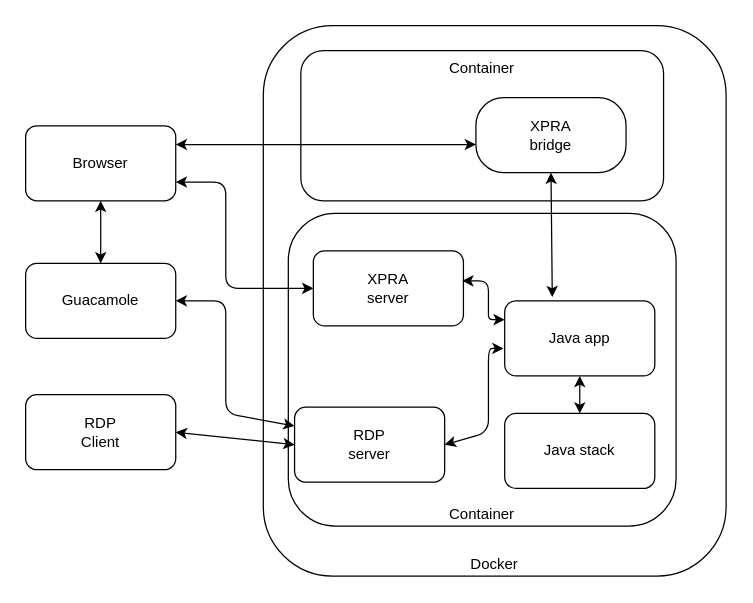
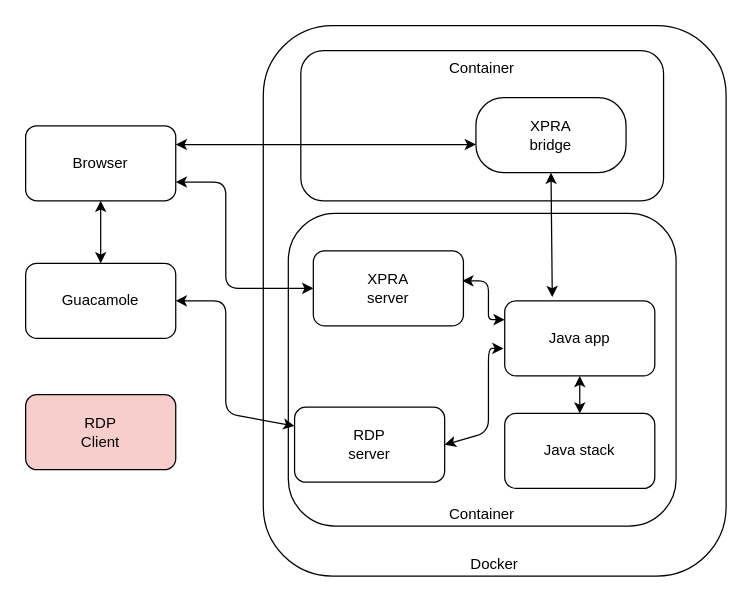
(101, 432) -> (101, 432)
(235, 438) -> none
